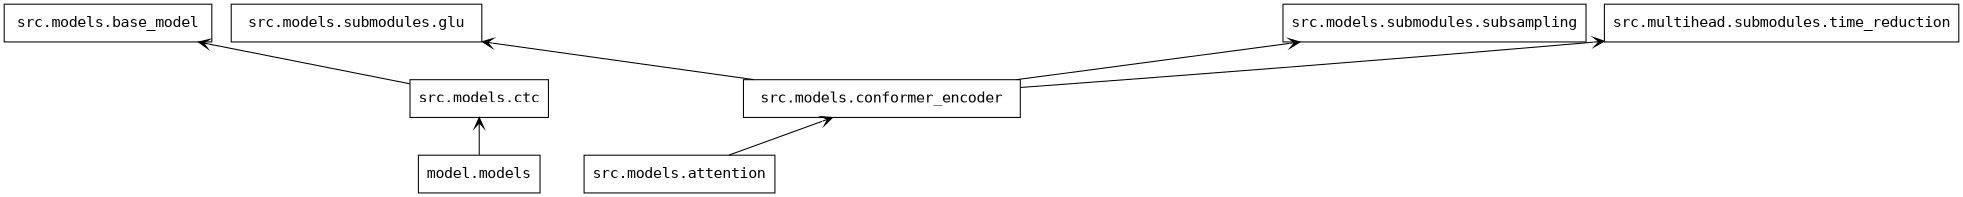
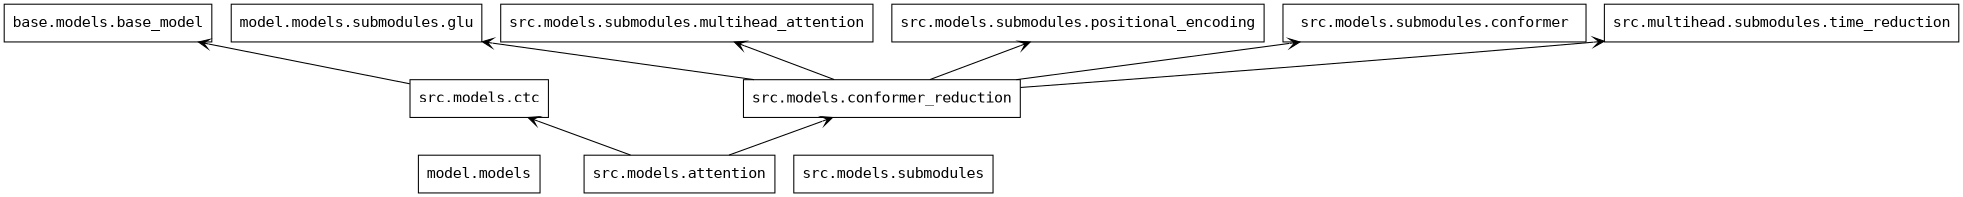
(108, 23) -> (108, 23)
(357, 23) -> (357, 23)
none -> (687, 23)
none -> (1078, 23)
(1434, 23) -> (1434, 23)
(882, 99) -> (882, 99)
(479, 141) -> (584, 138)
none -> (893, 174)
